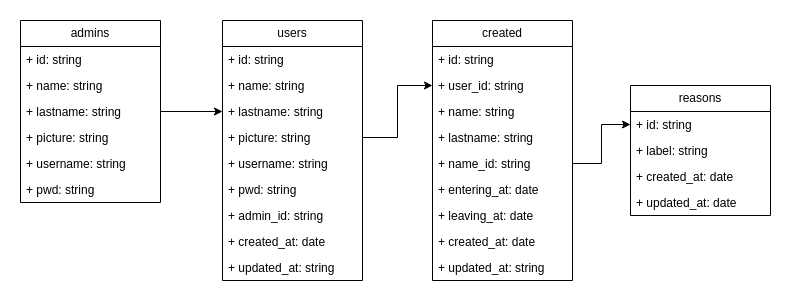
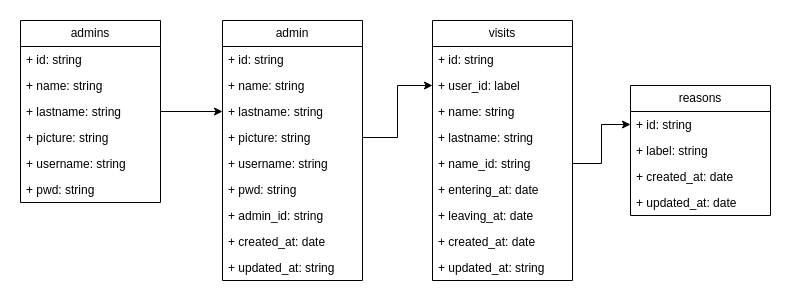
(293, 34) -> (293, 34)
(503, 34) -> (503, 34)
(488, 87) -> (483, 87)
